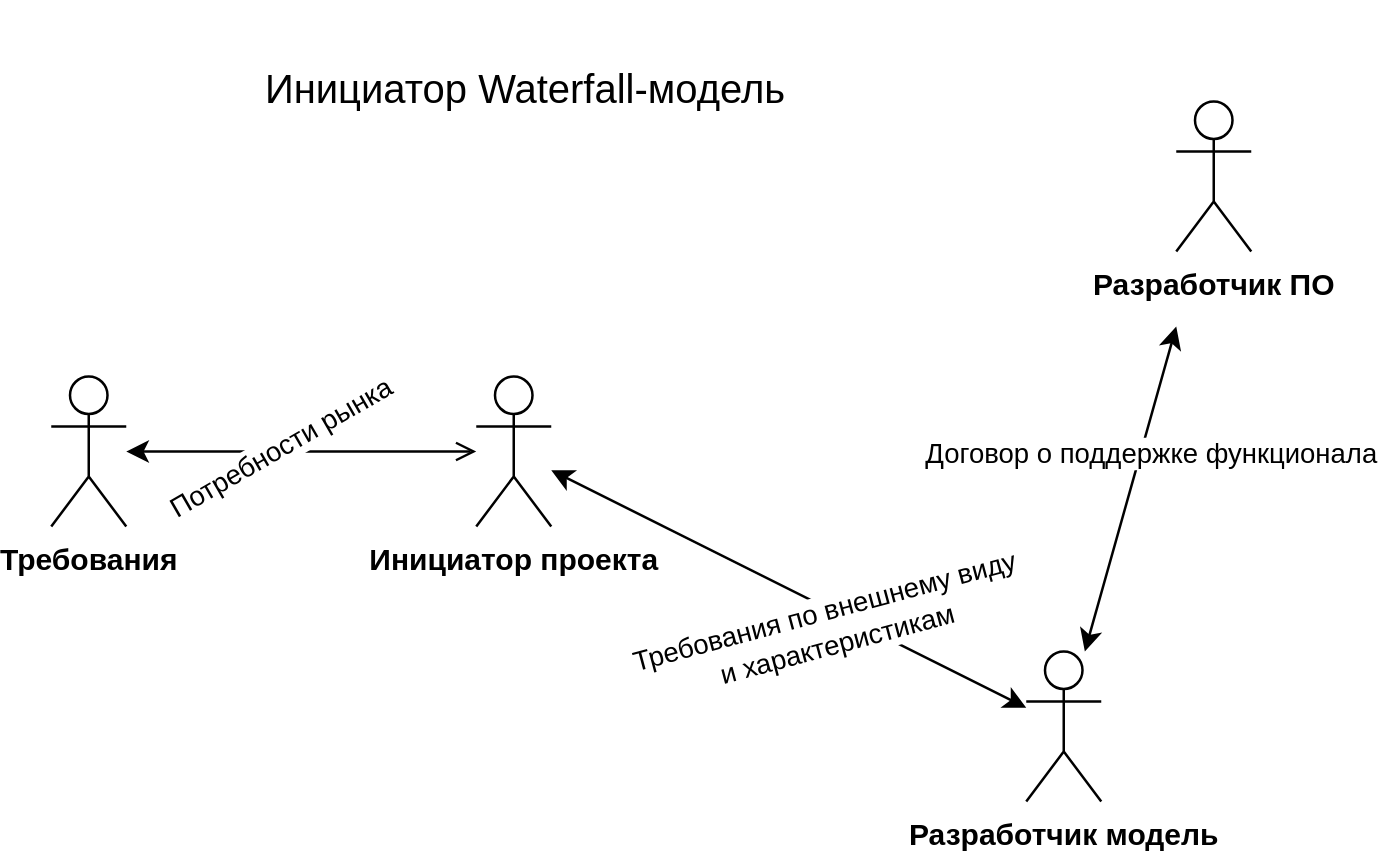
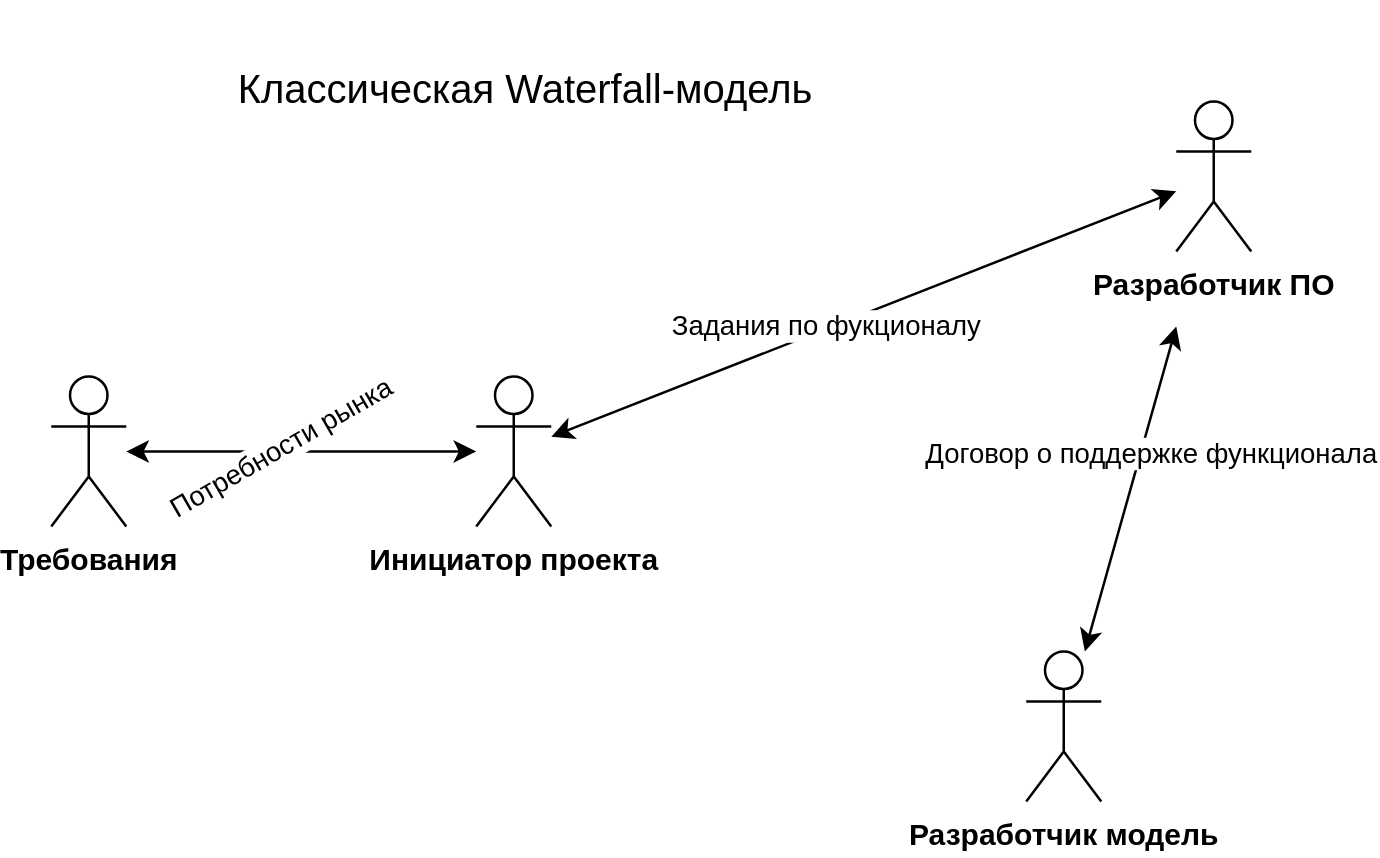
(526, 89) -> (526, 89)
none -> (1015, 254)
(462, 451) -> (458, 451)
(688, 538) -> none
